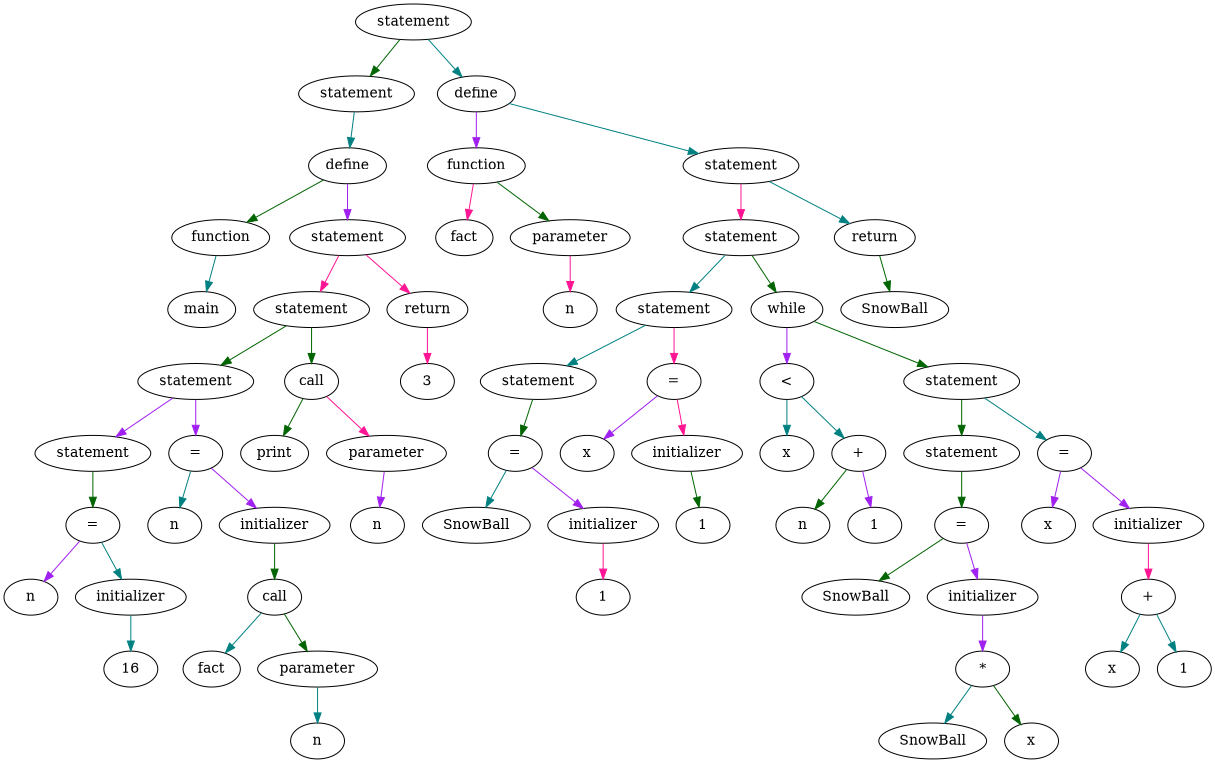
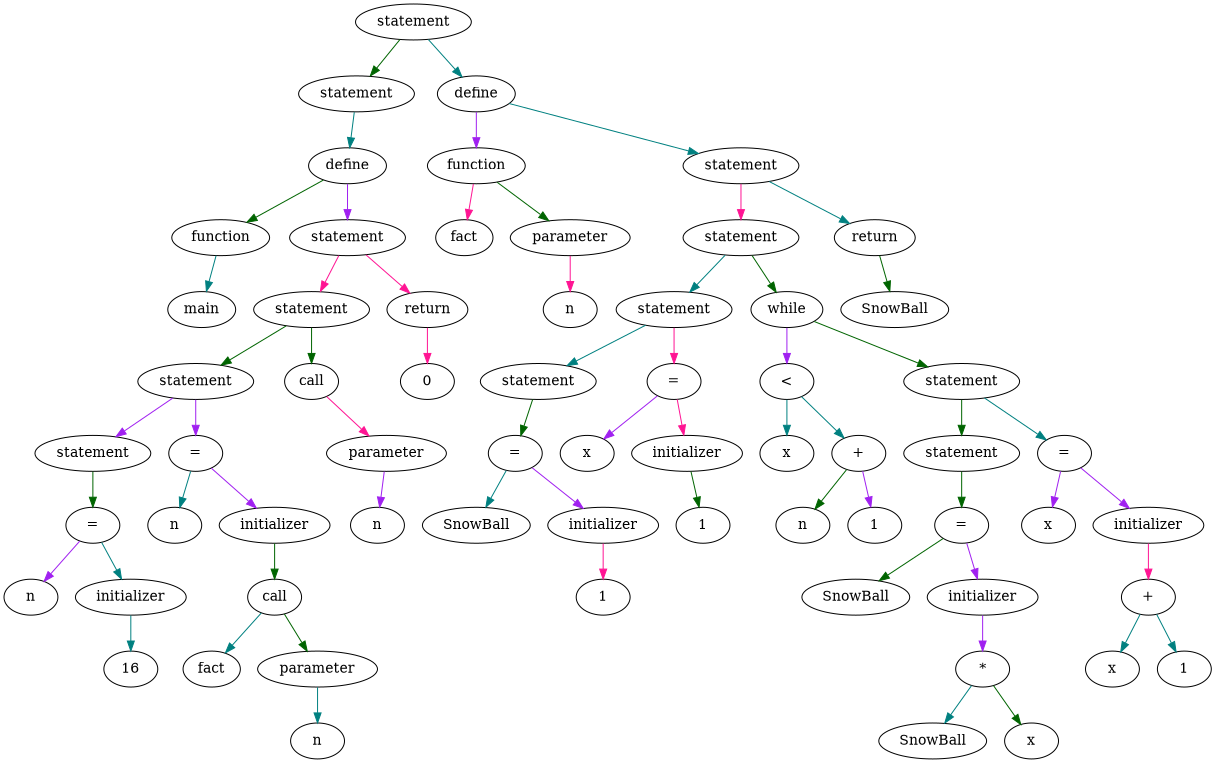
(427, 381) -> (427, 381)
(275, 453) -> none
